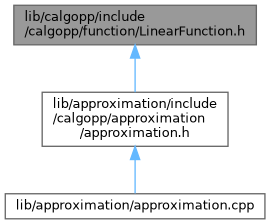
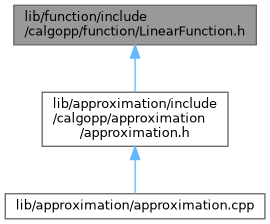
(135, 25) -> (135, 25)
